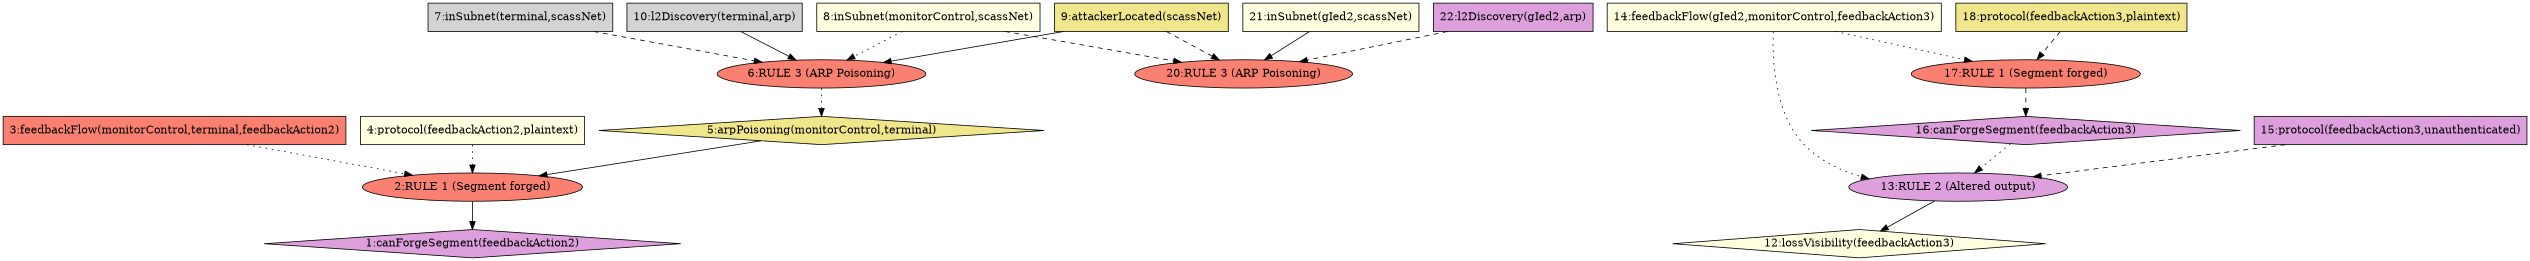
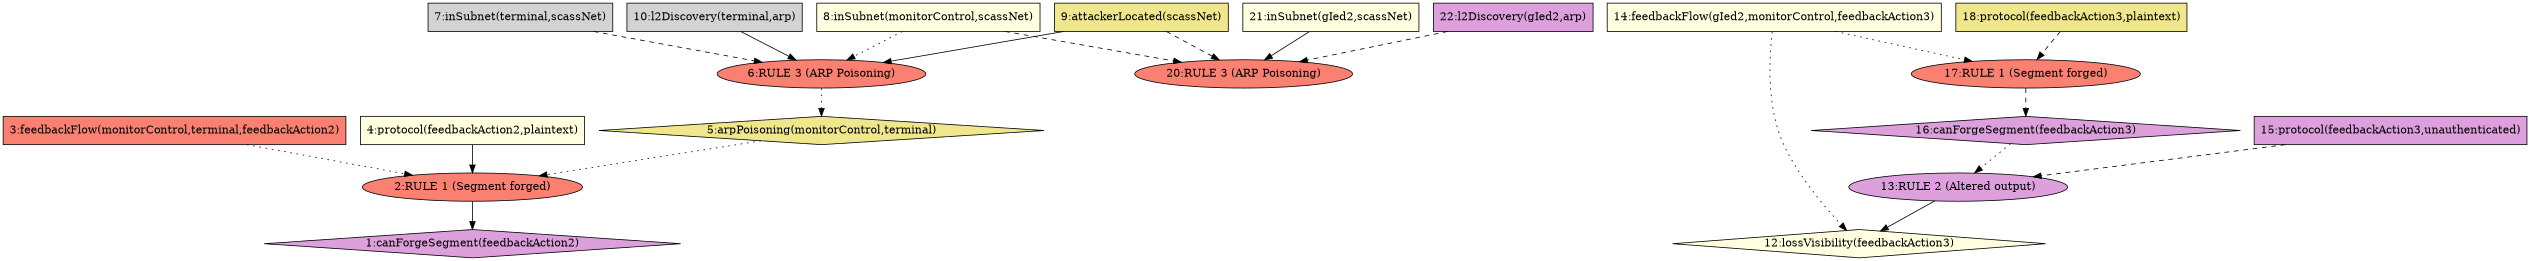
(1789, 122) -> (1781, 137)
(472, 155) -> (472, 155)
(654, 158) -> (654, 158)
